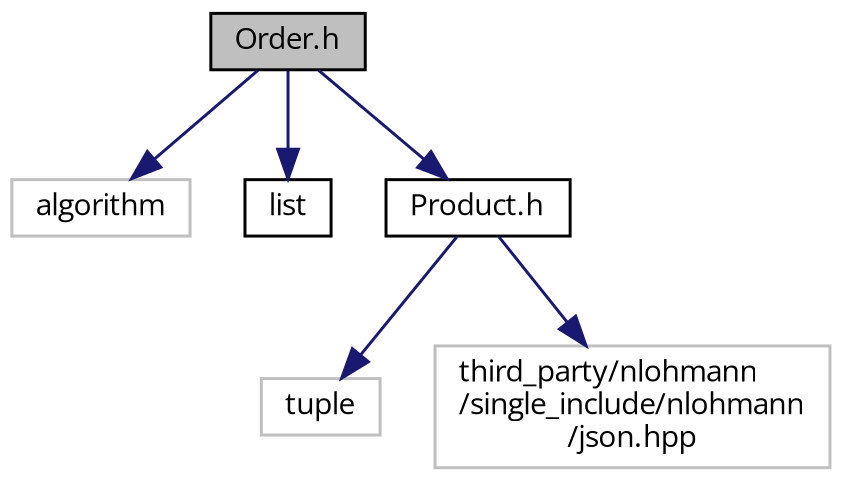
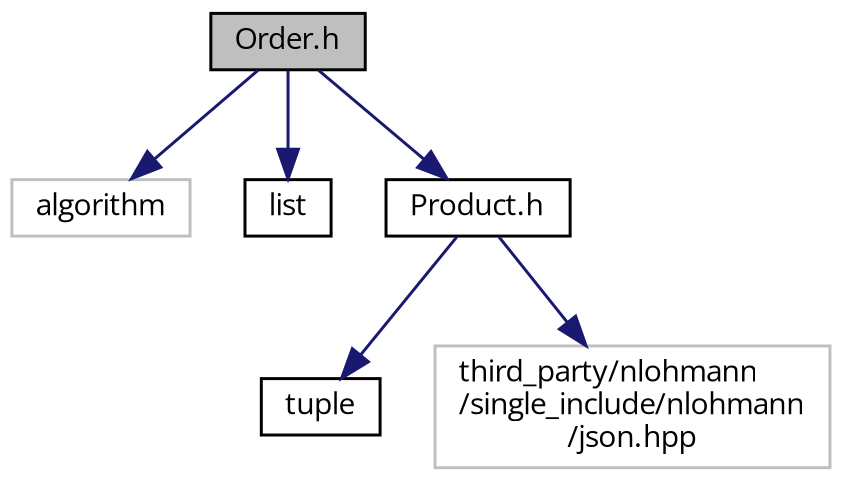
(321, 407) -> (321, 407)
